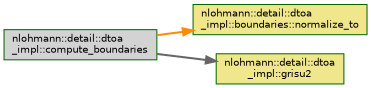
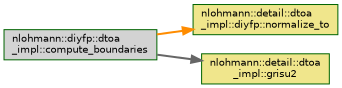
(280, 20) -> (265, 20)
(80, 45) -> (80, 45)
